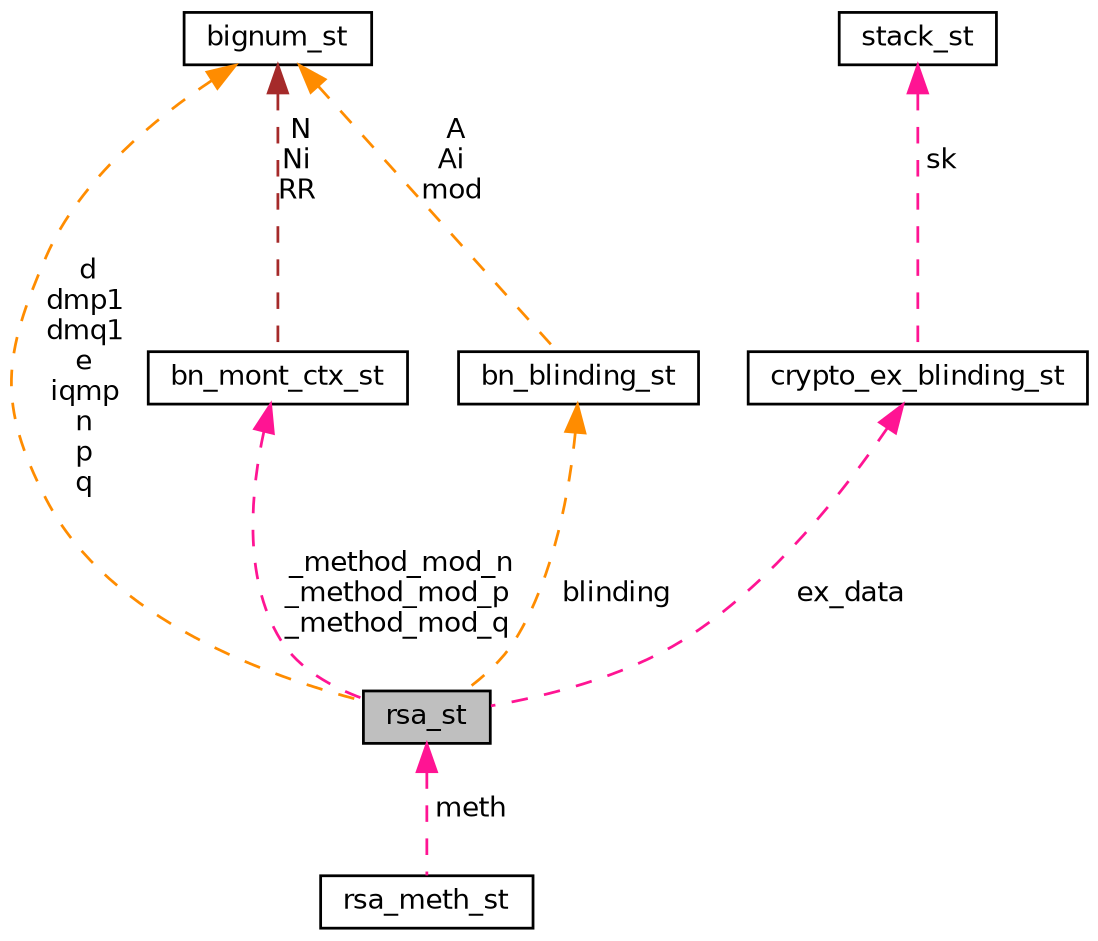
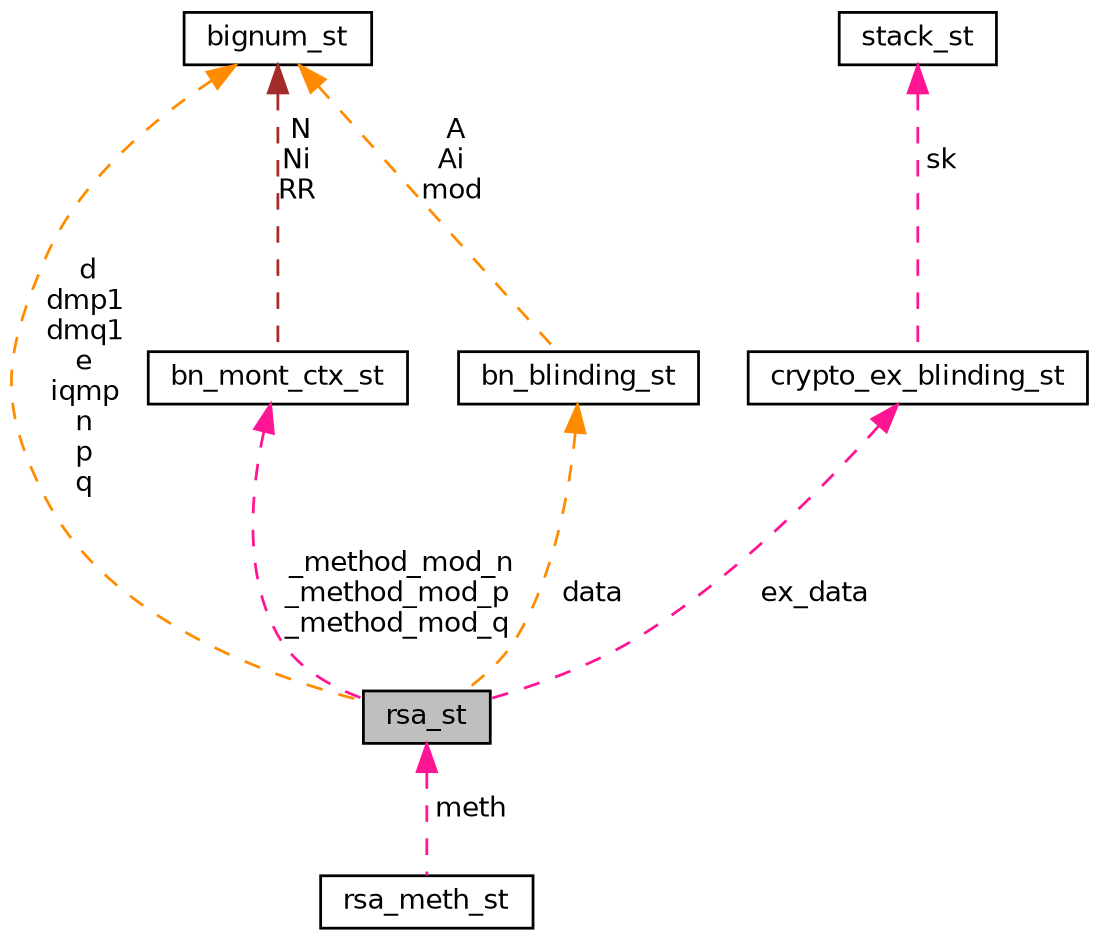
(613, 594) -> (588, 594)
